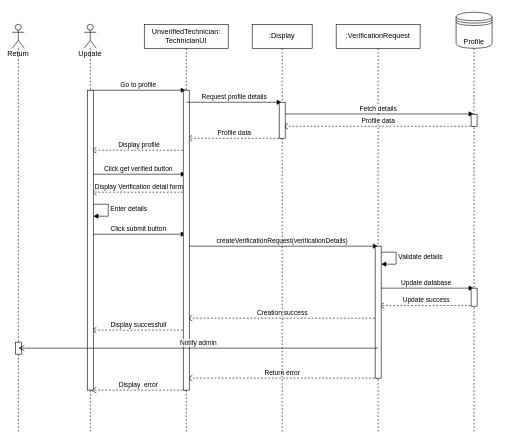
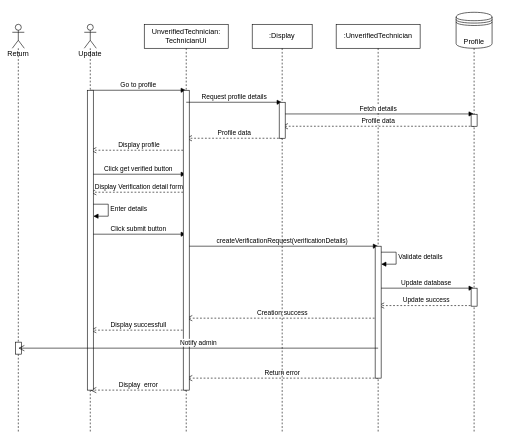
(378, 36) -> (378, 36)
